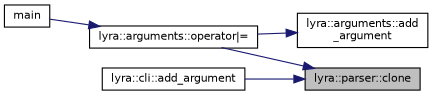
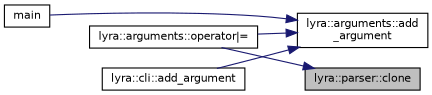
(69, 22) -> (168, 13)
(269, 79) -> (247, 61)
